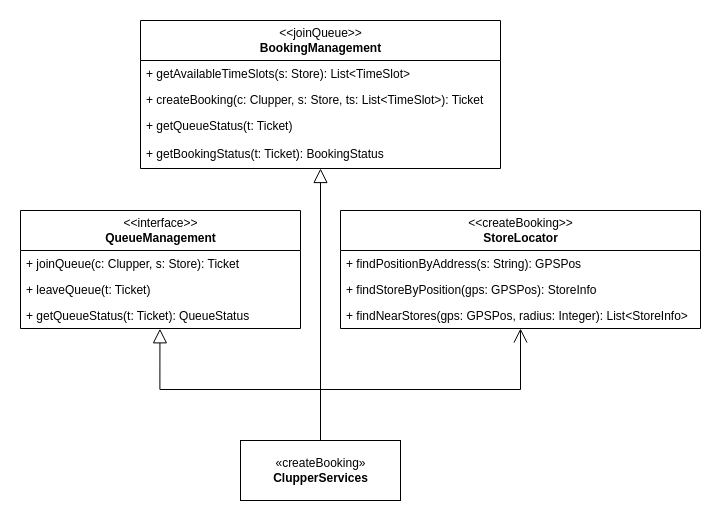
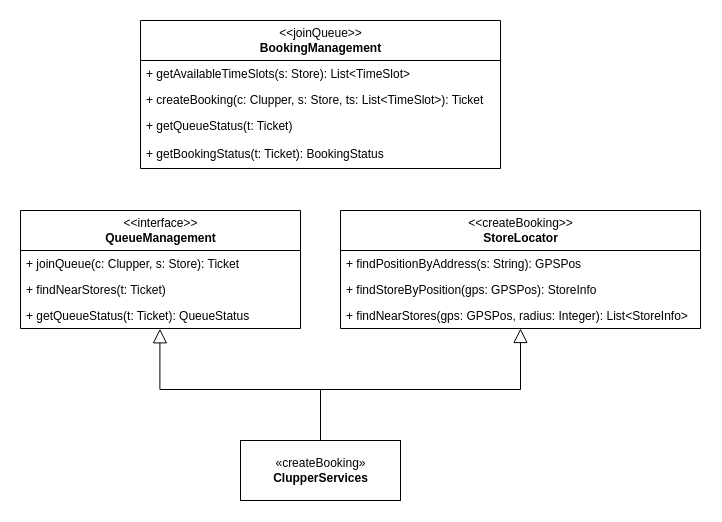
(321, 285) -> none
(95, 290) -> (109, 290)
(521, 338) -> (521, 344)
